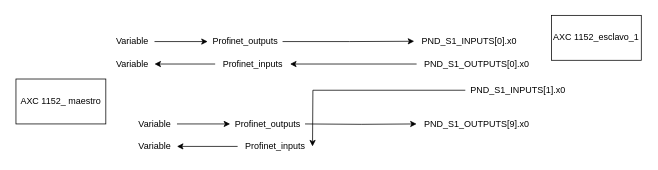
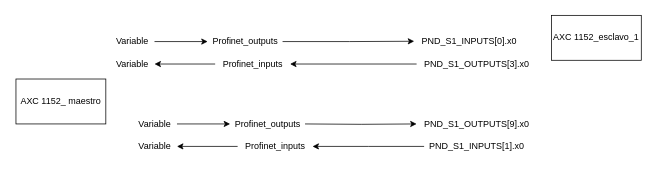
(477, 64) -> (477, 64)
(518, 90) -> (477, 147)
